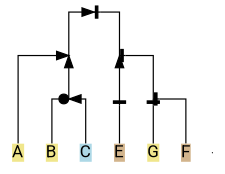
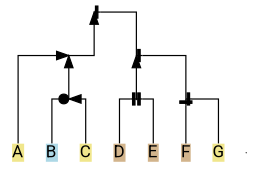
(52, 153) -> (52, 153)
(86, 153) -> (86, 153)
none -> (119, 153)
